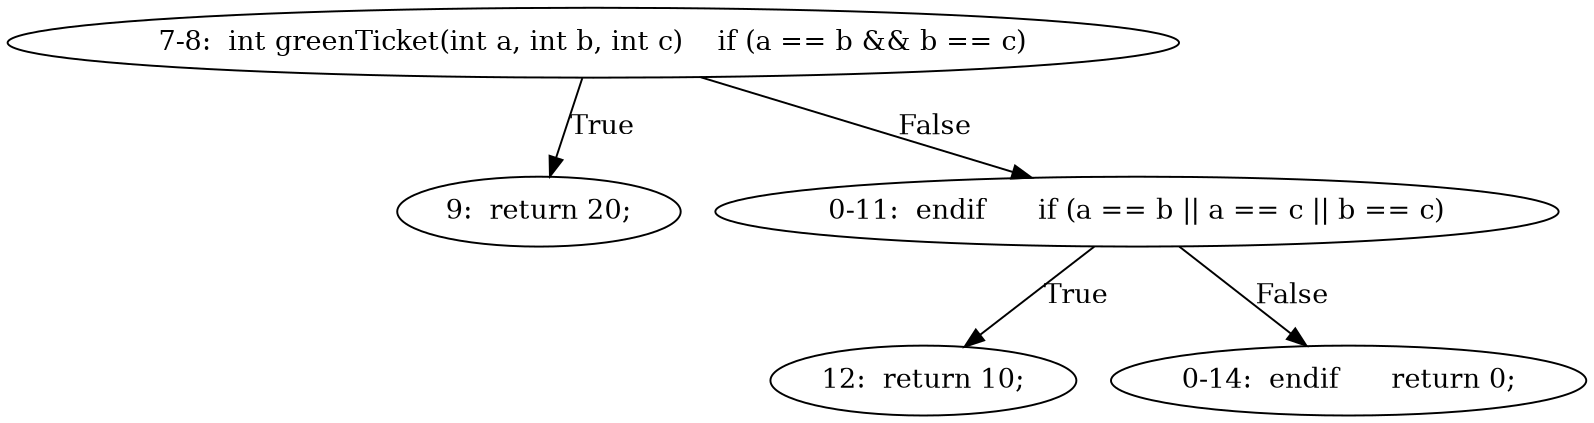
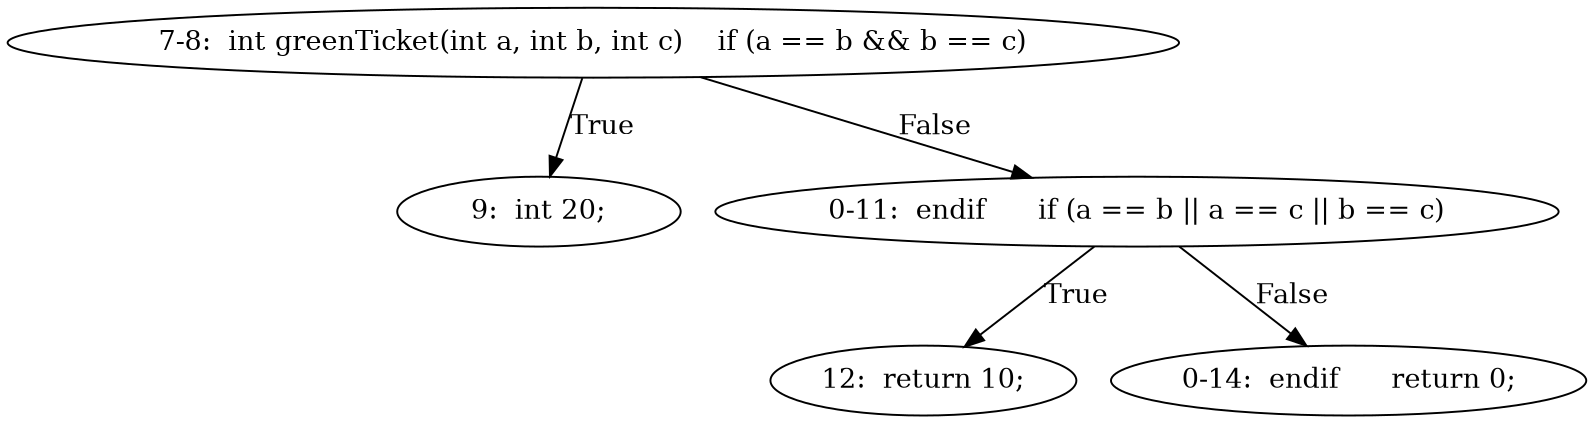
(539, 212) -> (539, 212)
